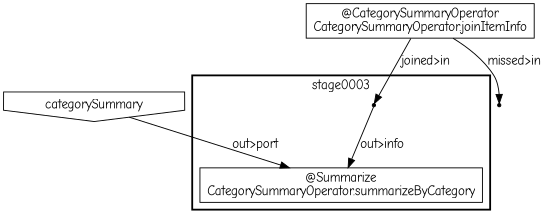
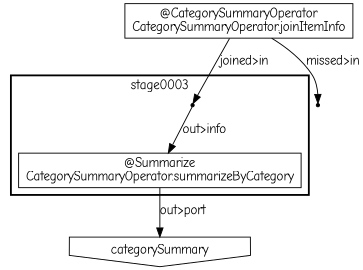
(205, 141) -> (160, 208)
